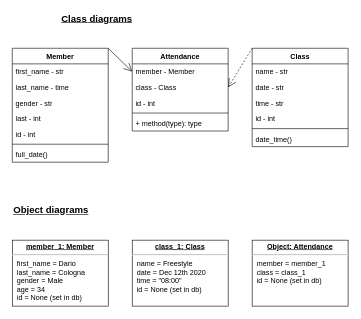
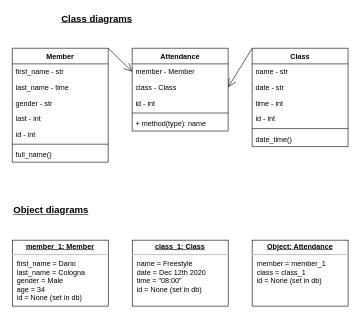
(241, 66) -> (241, 66)
(273, 103) -> (272, 103)
(173, 124) -> (173, 124)
(36, 155) -> (36, 155)
